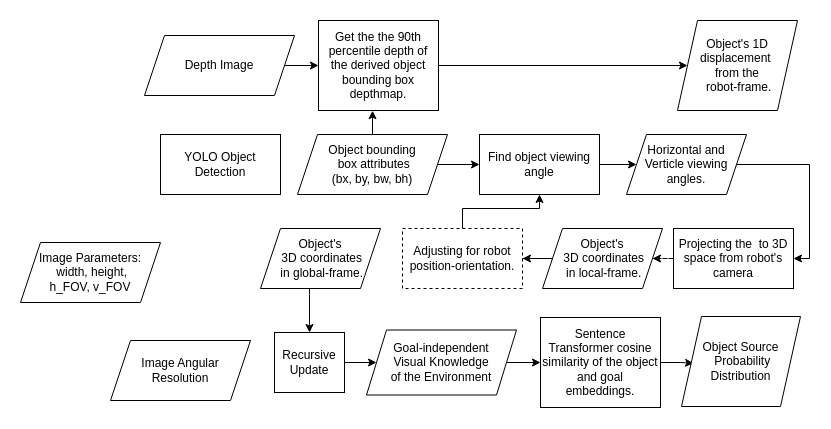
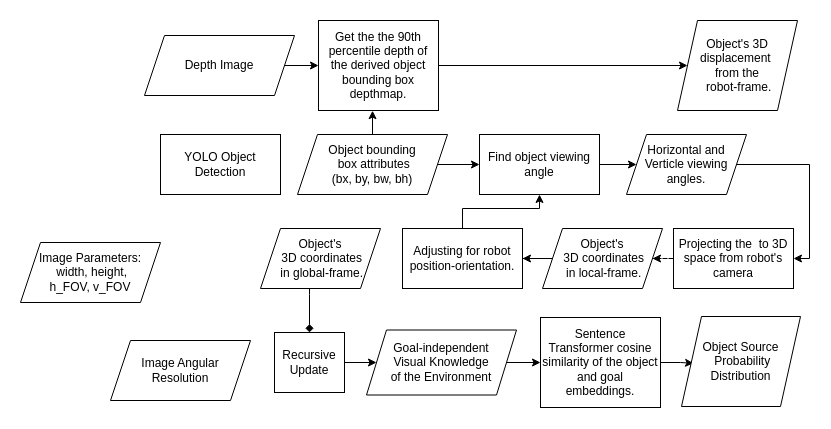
(738, 66) -> (738, 66)
(463, 259) -> (463, 259)
(310, 324) -> (310, 323)
